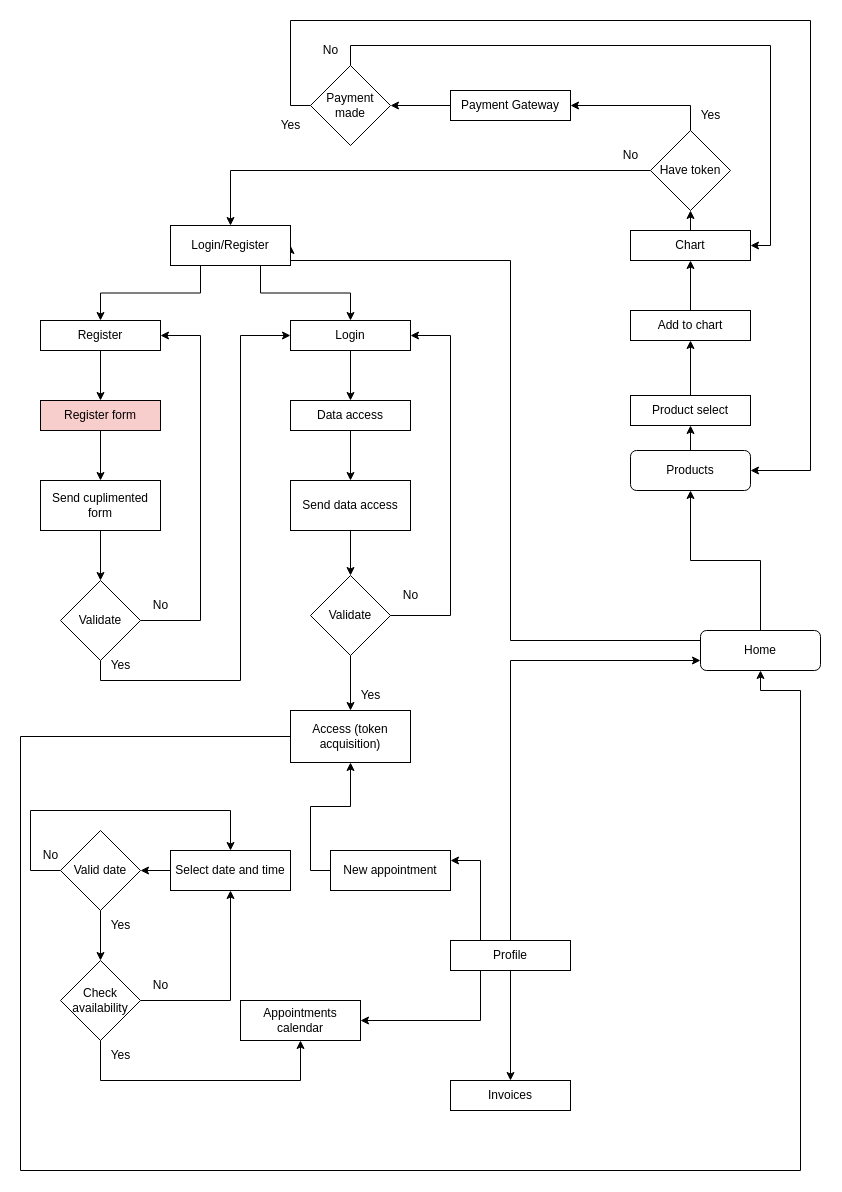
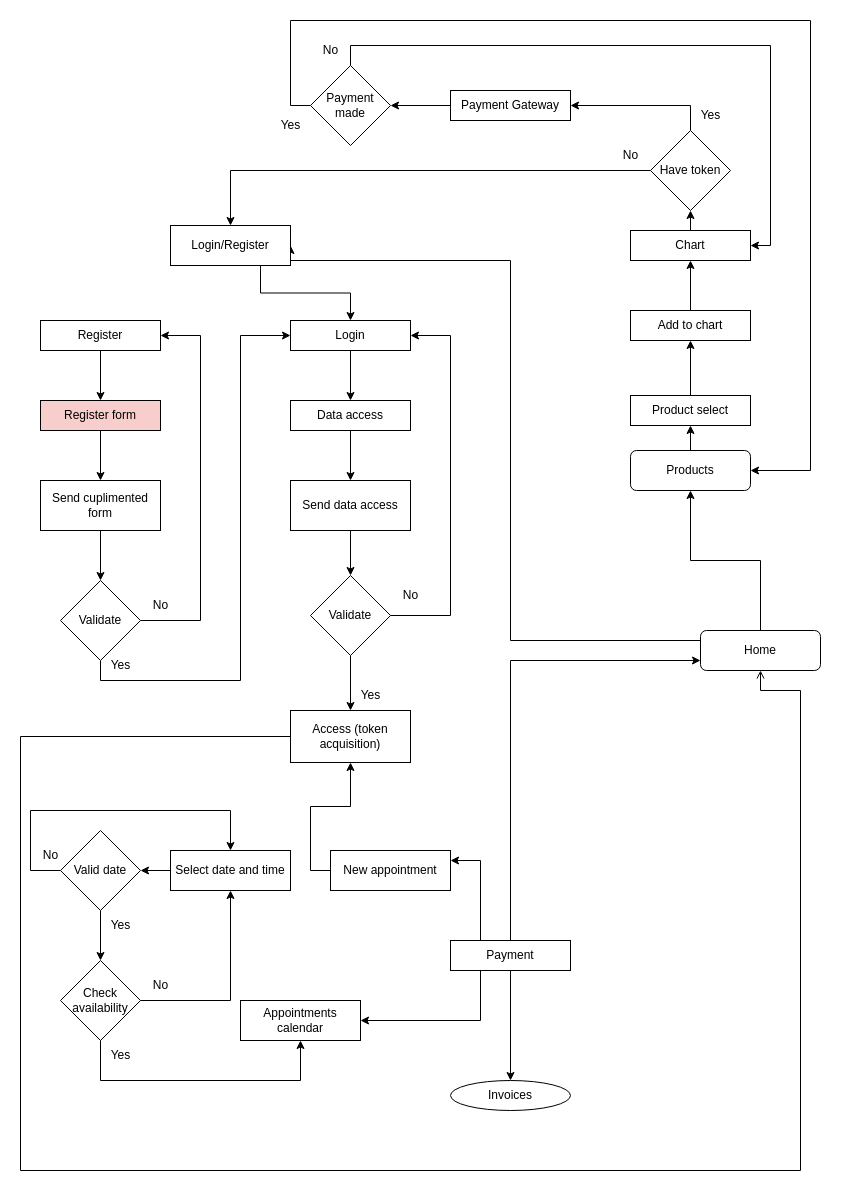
(154, 293) -> none
(761, 678) -> (761, 676)
(511, 956) -> (511, 956)
(511, 1096) -> (511, 1096)
